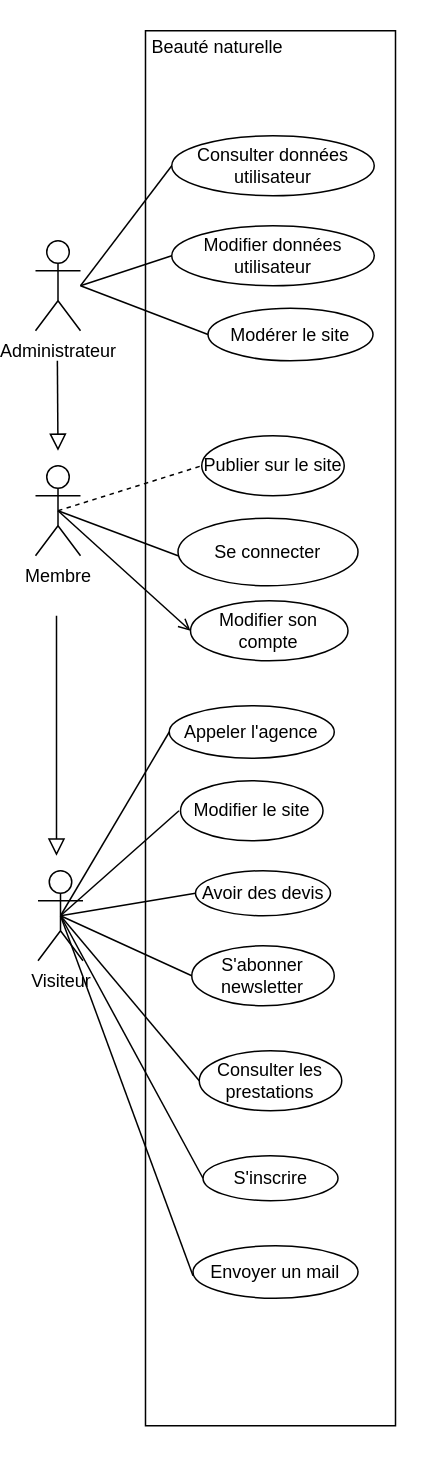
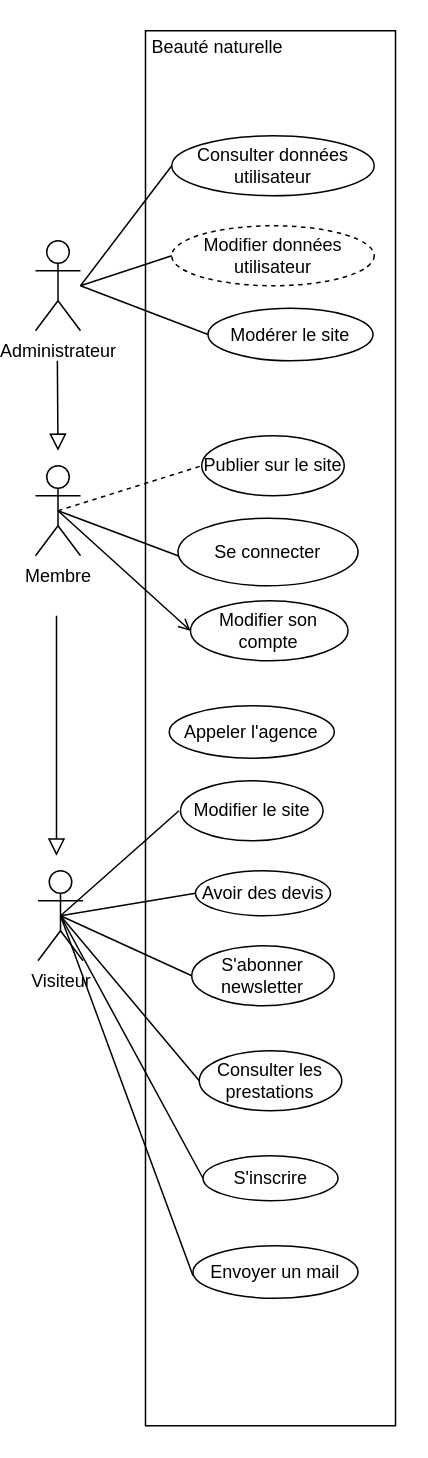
(273, 256) -> (273, 256)
(116, 821) -> none
